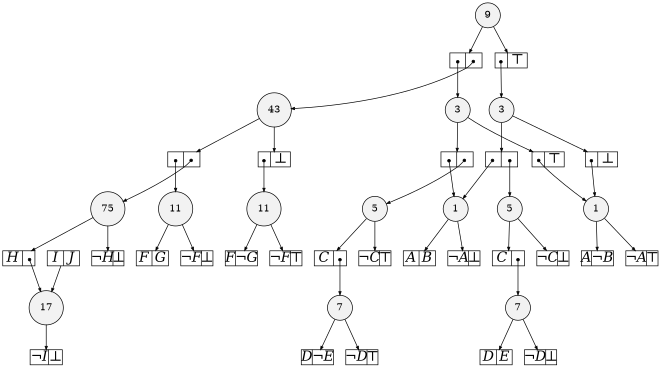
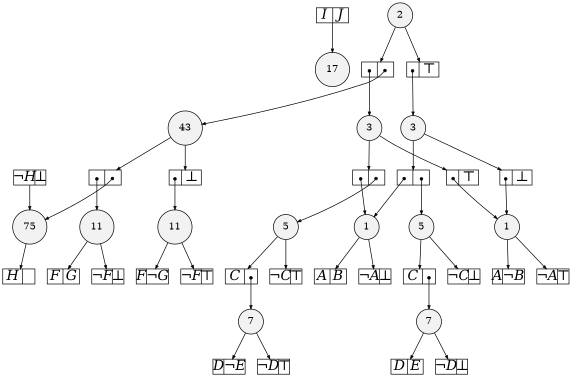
(488, 15) -> (400, 15)
(108, 237) -> (30, 196)
(35, 275) -> none
(46, 357) -> none
